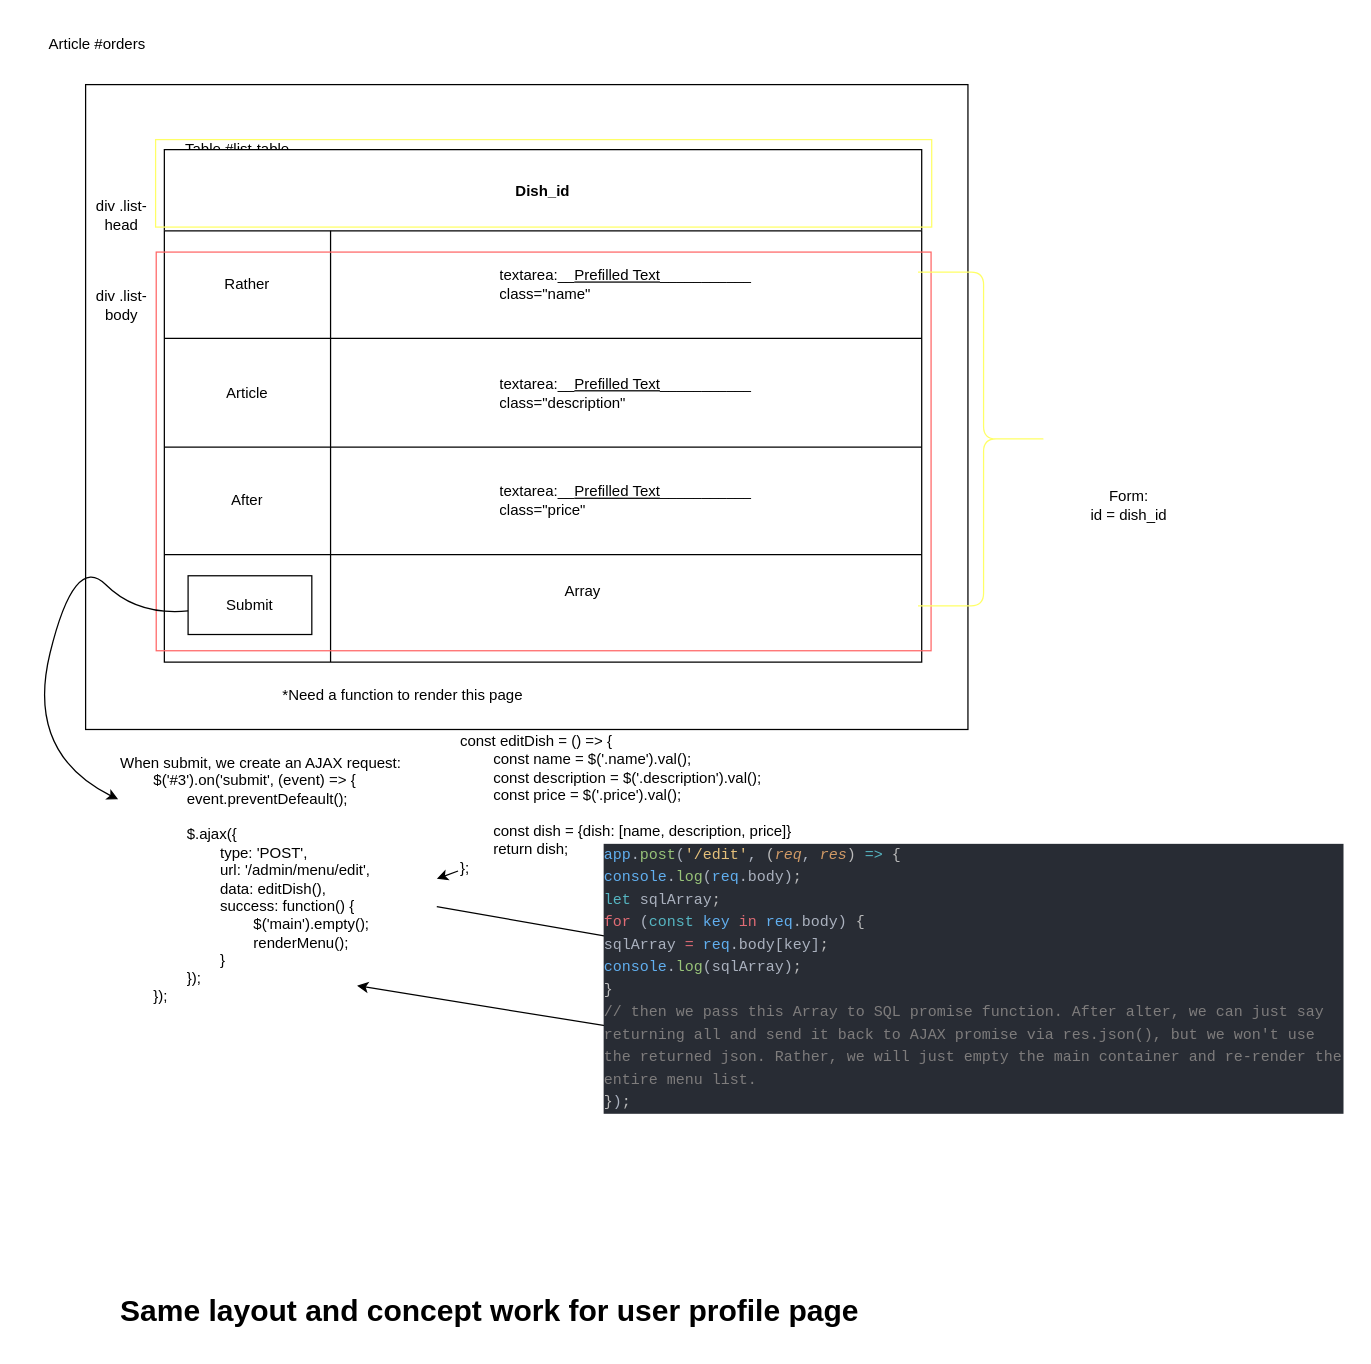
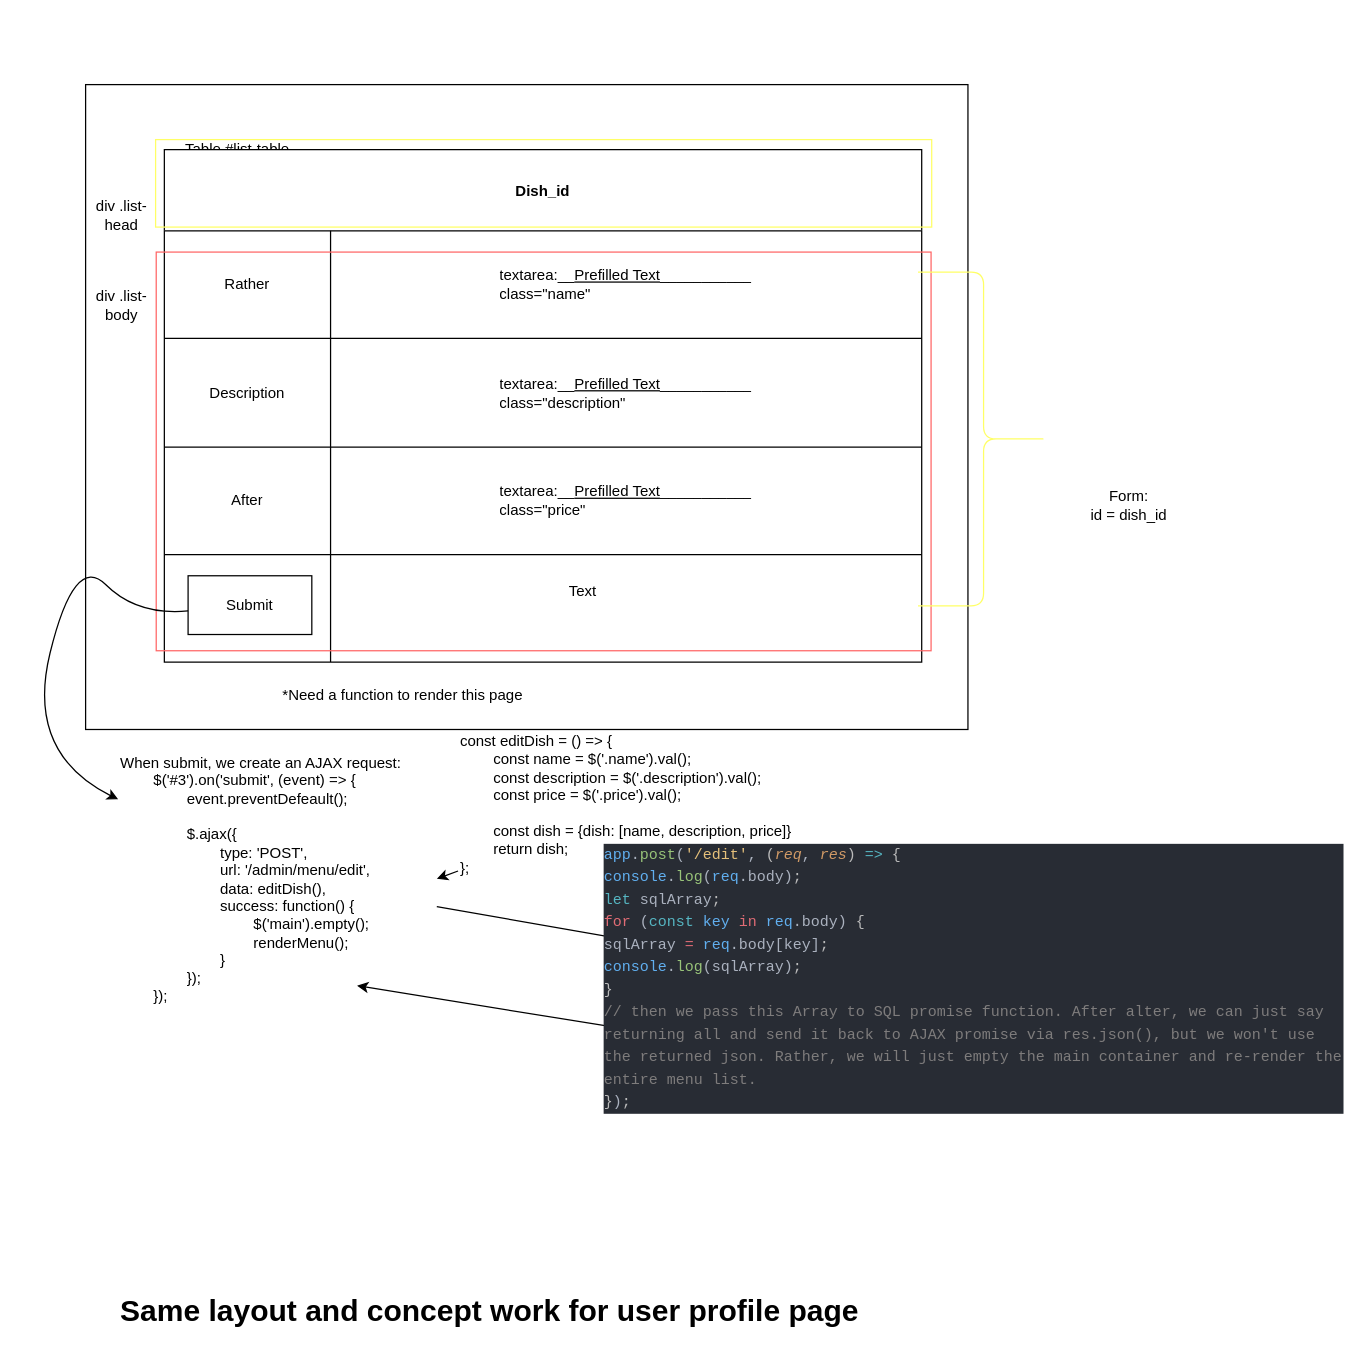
(98, 44) -> none
(248, 393) -> (248, 393)
(583, 592) -> (583, 592)
